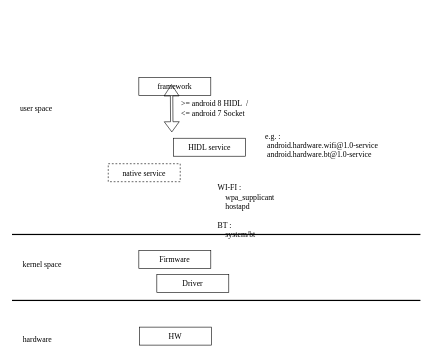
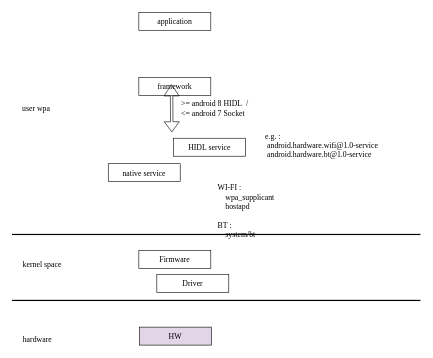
none -> (175, 21)
(36, 108) -> (36, 108)
(144, 173) -> (144, 173)
(176, 336) -> (176, 336)
